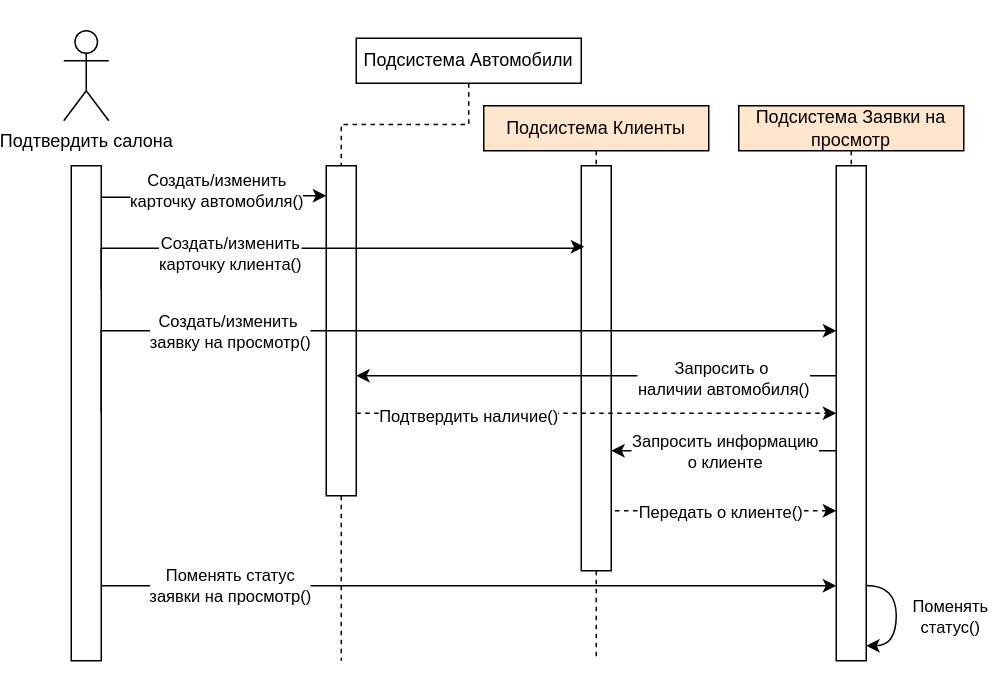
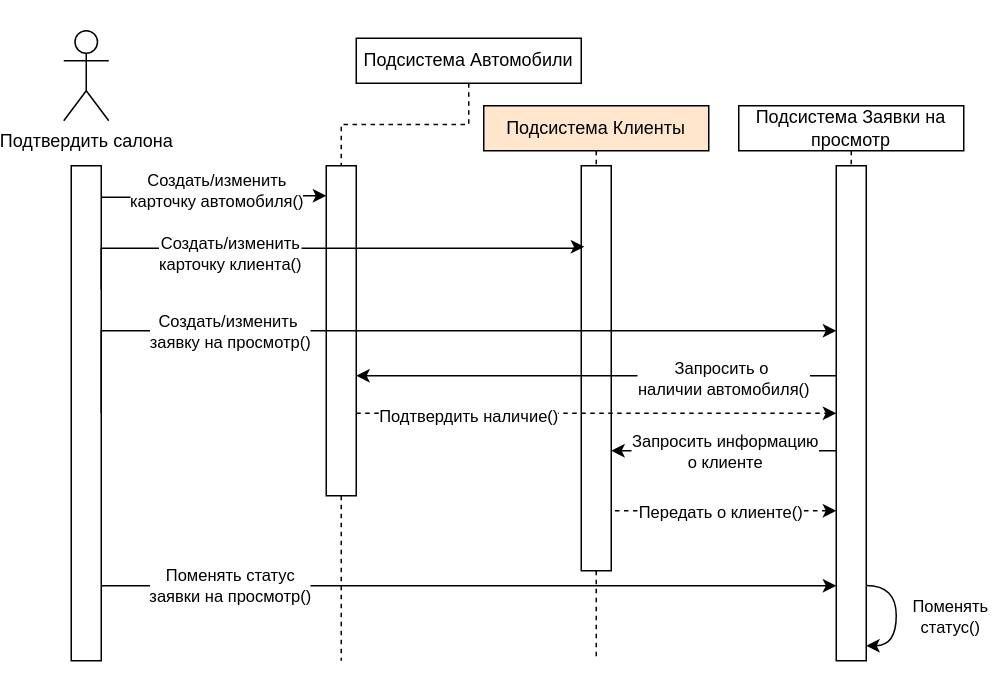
(851, 128) -> (851, 128)
